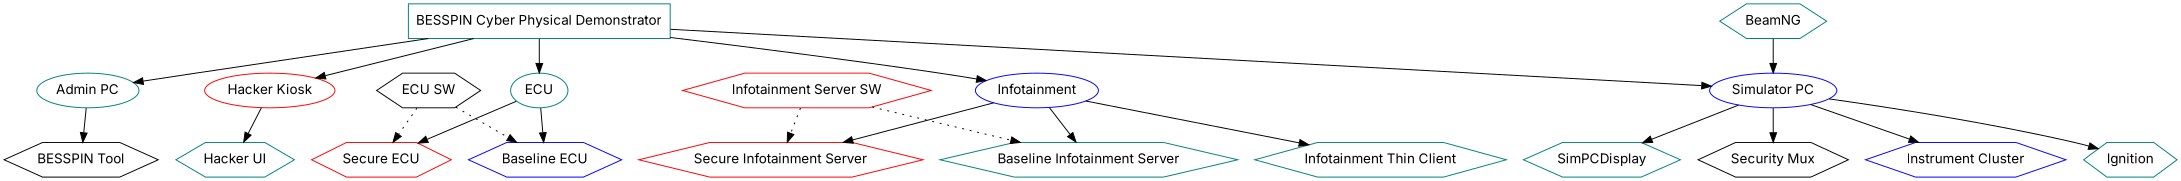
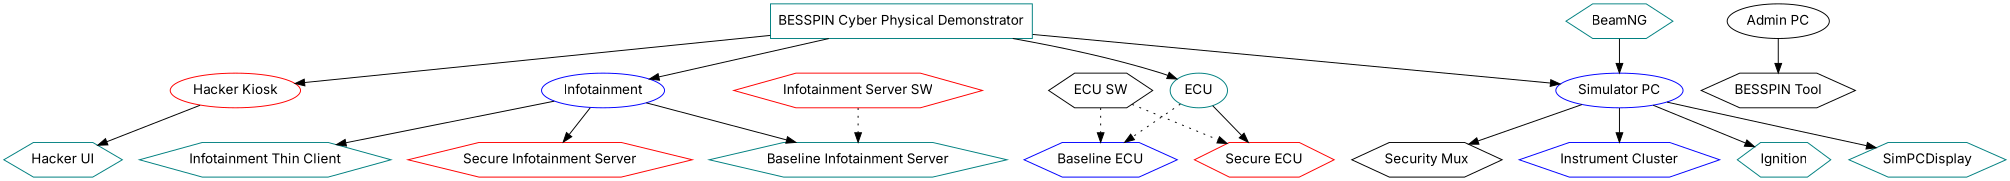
(286, 60) -> none
(88, 90) -> (1778, 21)
(542, 120) -> (1155, 121)
(796, 121) -> none
